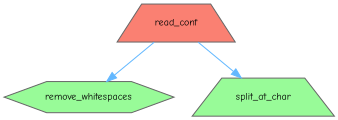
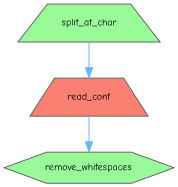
(216, 57) -> (89, 55)
